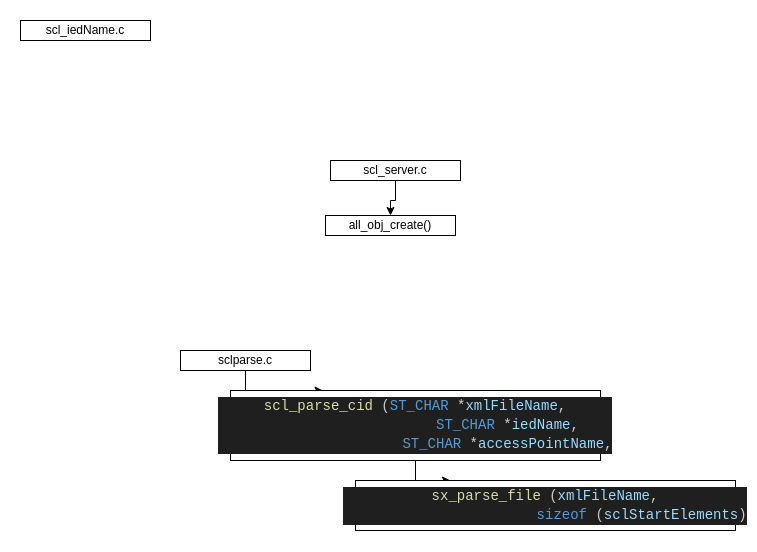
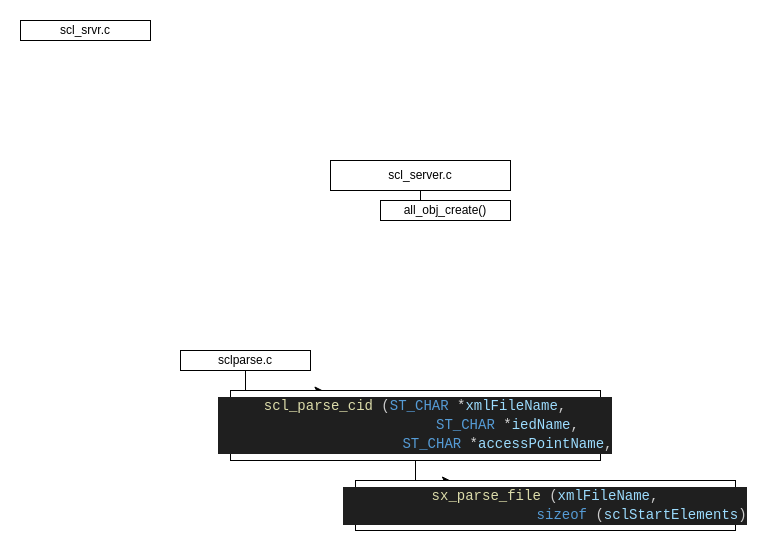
(86, 31) -> (86, 31)
(396, 171) -> (421, 176)
(391, 226) -> (446, 211)
